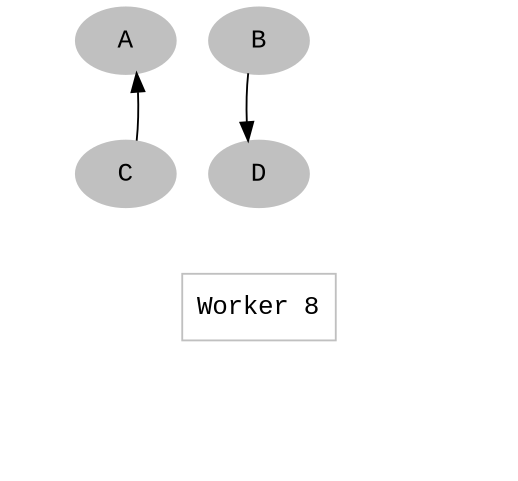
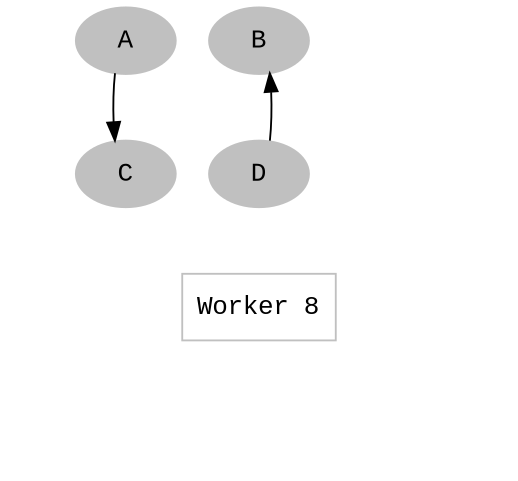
(247, 98) -> (271, 116)
(138, 116) -> (113, 98)
